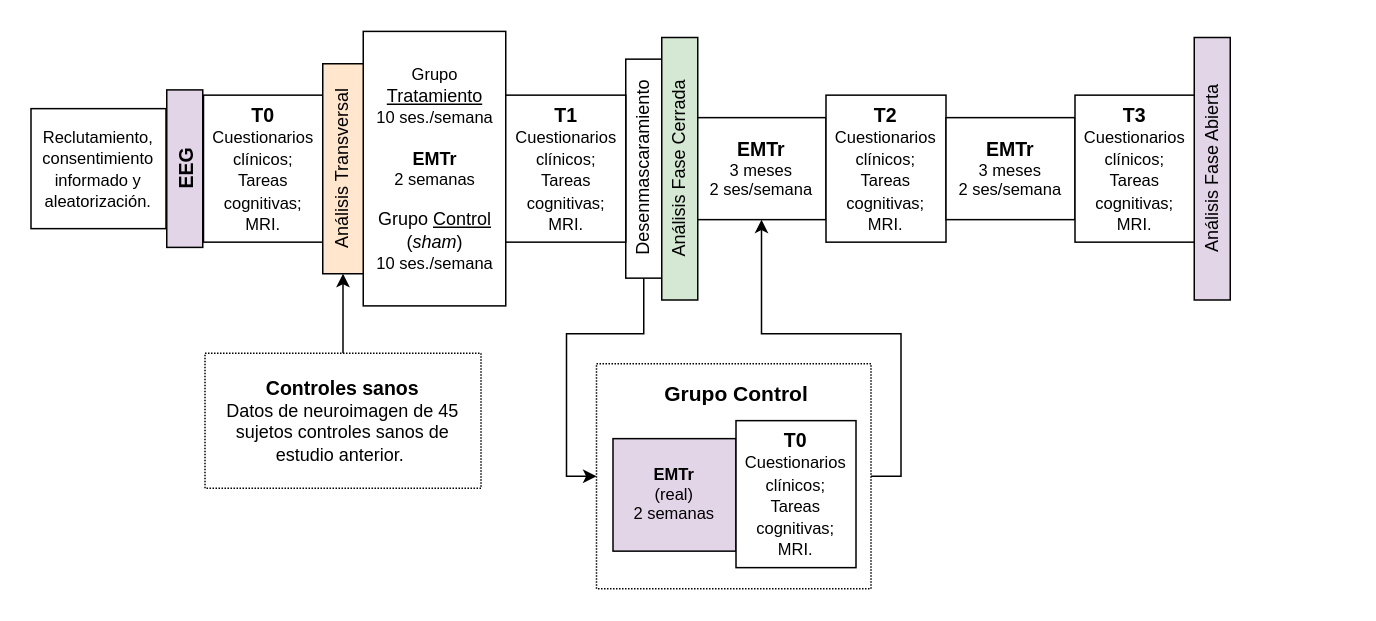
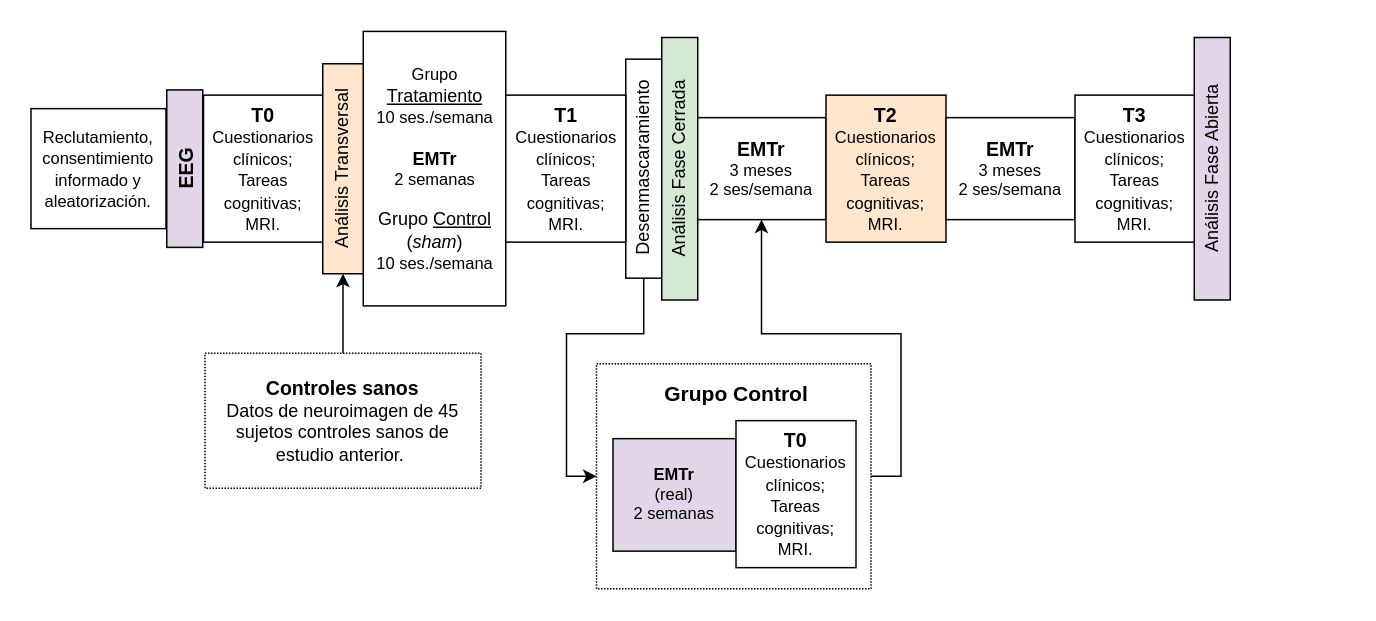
(886, 169) -> (886, 169)
